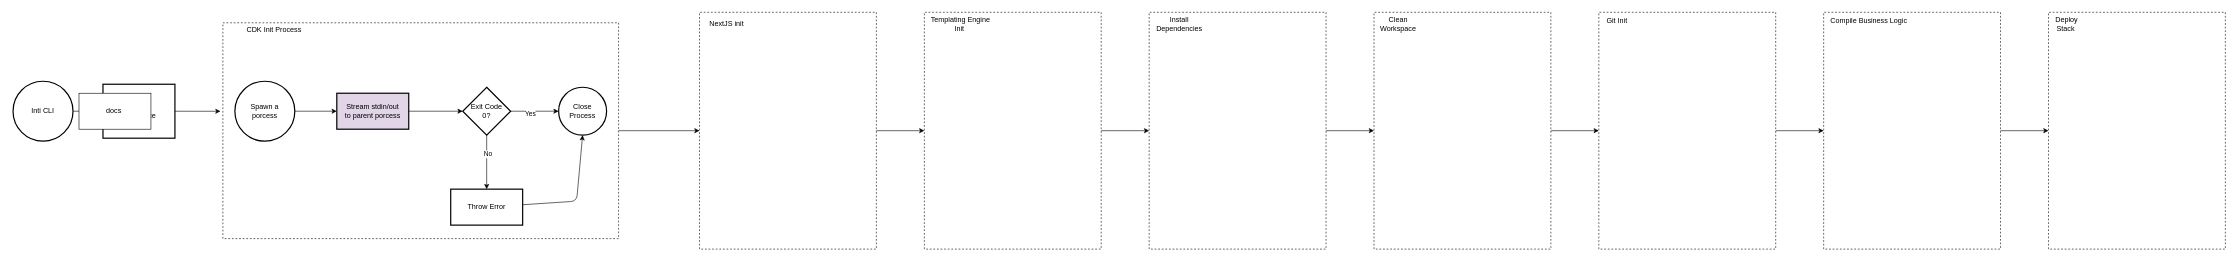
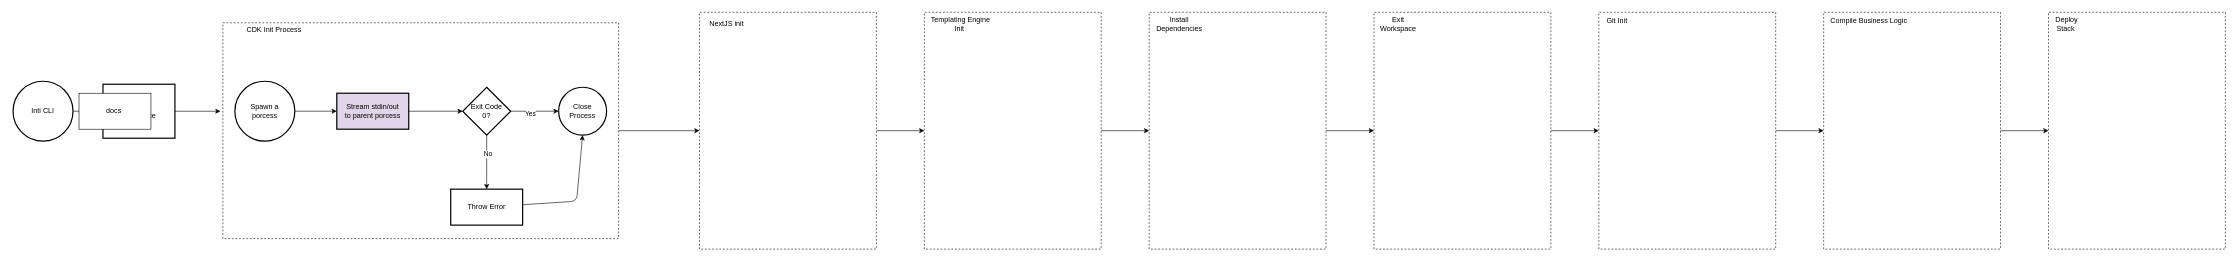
(1399, 24) -> (1399, 24)
